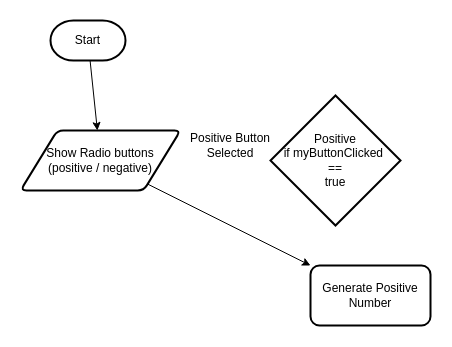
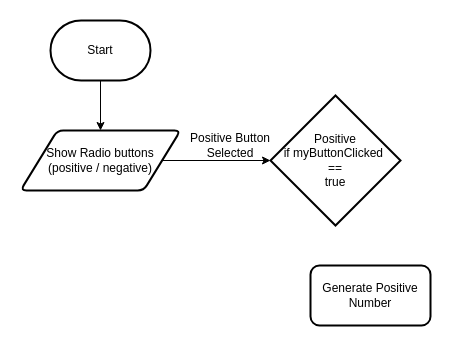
(88, 41) -> (101, 51)
(226, 223) -> (213, 161)
